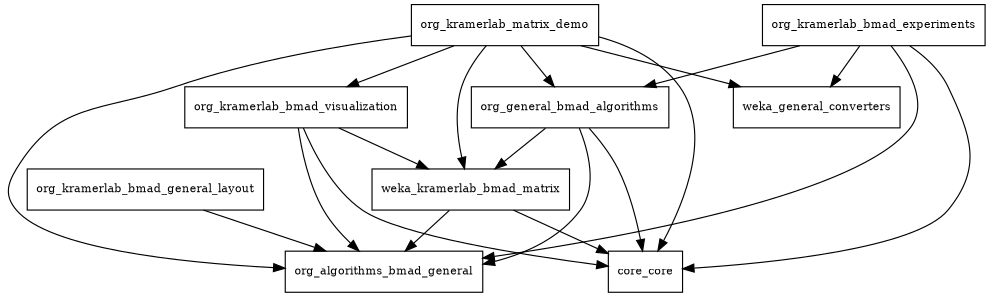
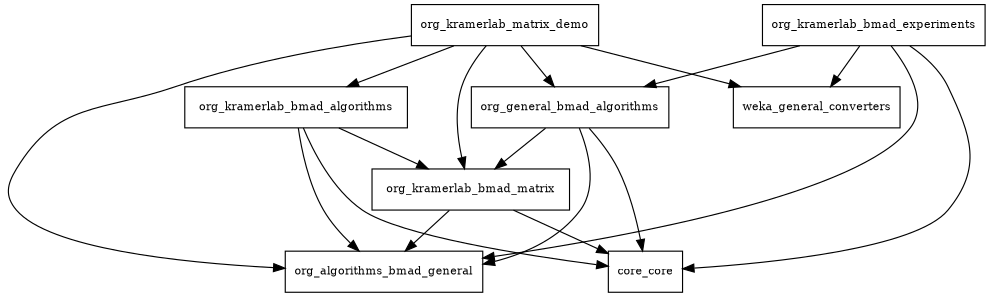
(296, 107) -> (296, 107)
(692, 117) -> none
(145, 190) -> none
(471, 190) -> (471, 190)
